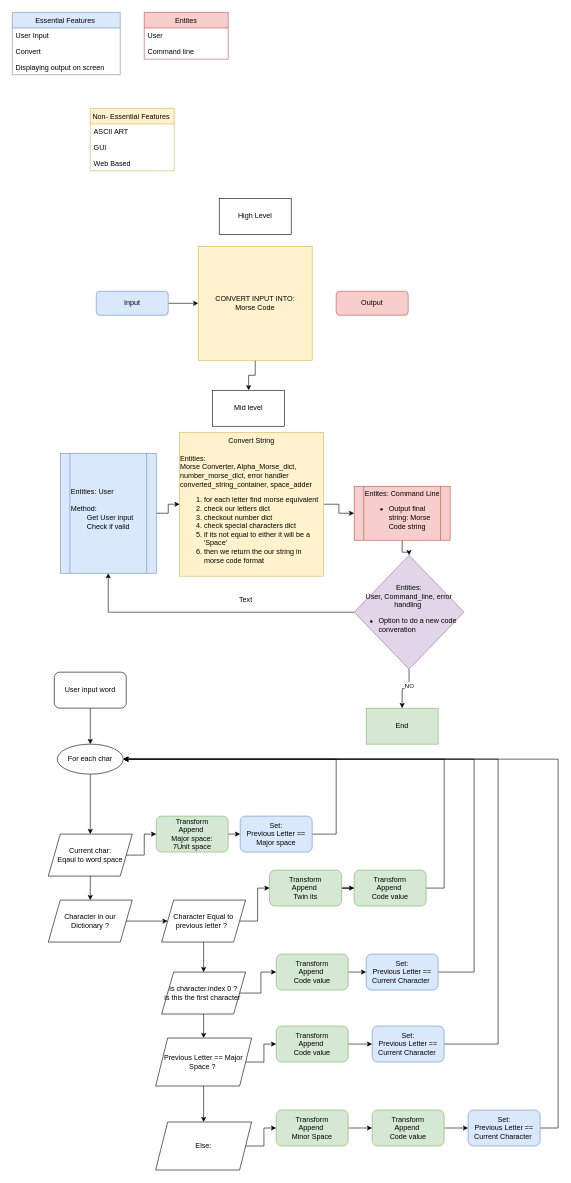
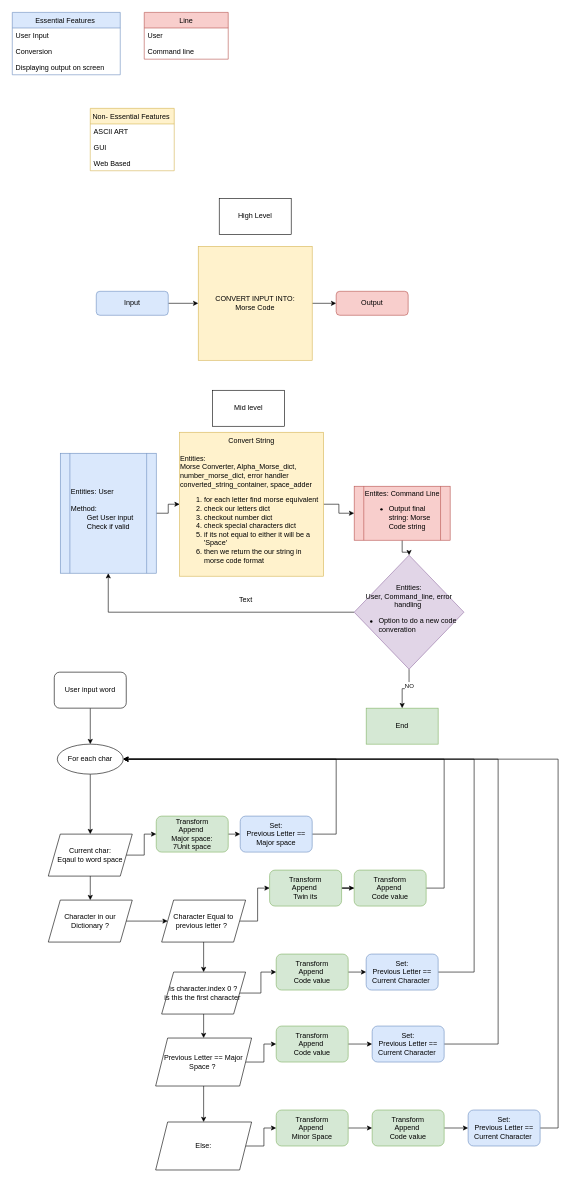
(186, 20) -> (186, 20)
(30, 52) -> (35, 52)
(249, 380) -> (330, 303)
